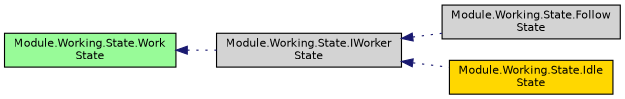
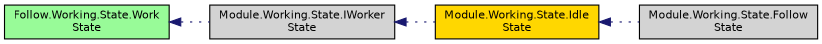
(427, 35) -> (625, 22)
(90, 50) -> (87, 22)
